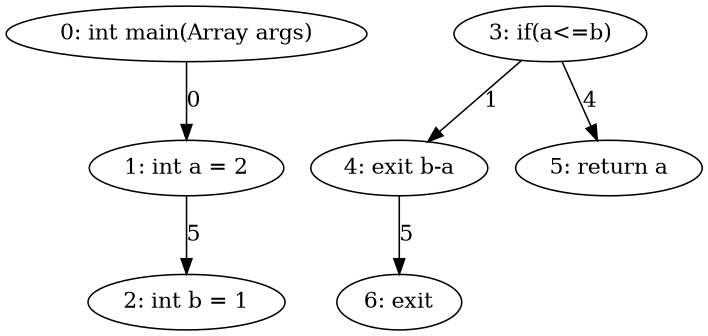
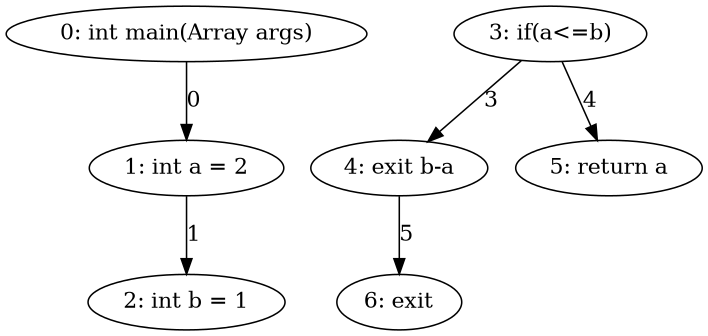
(492, 101) -> (492, 101)
(194, 235) -> (194, 235)
